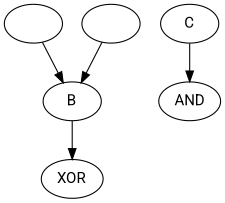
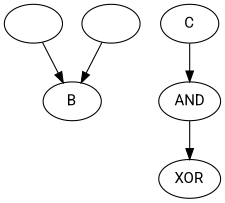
(72, 135) -> (190, 135)
